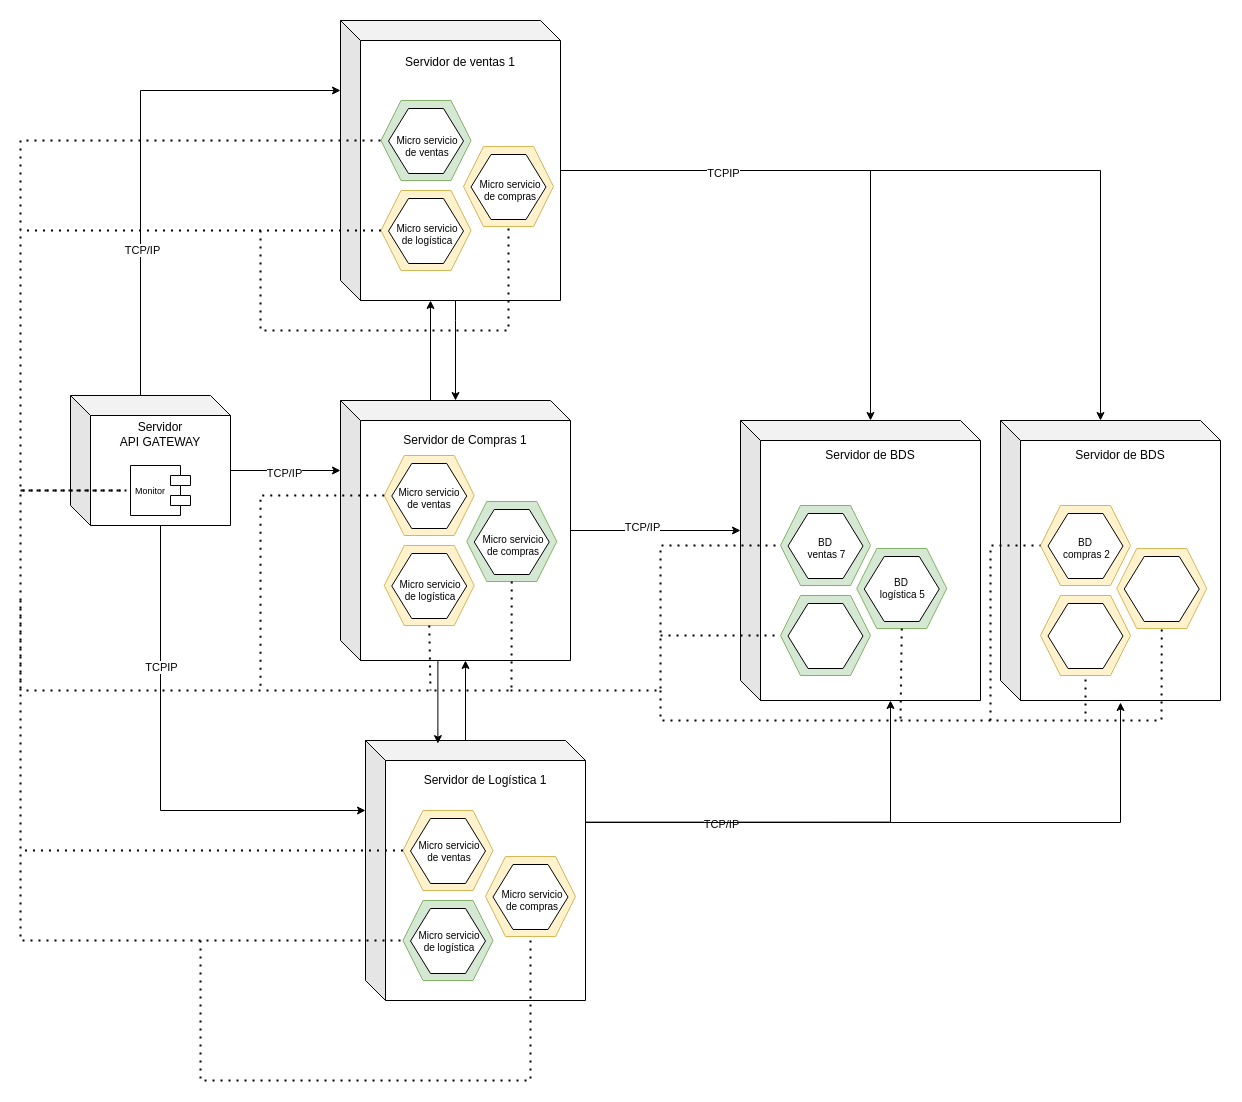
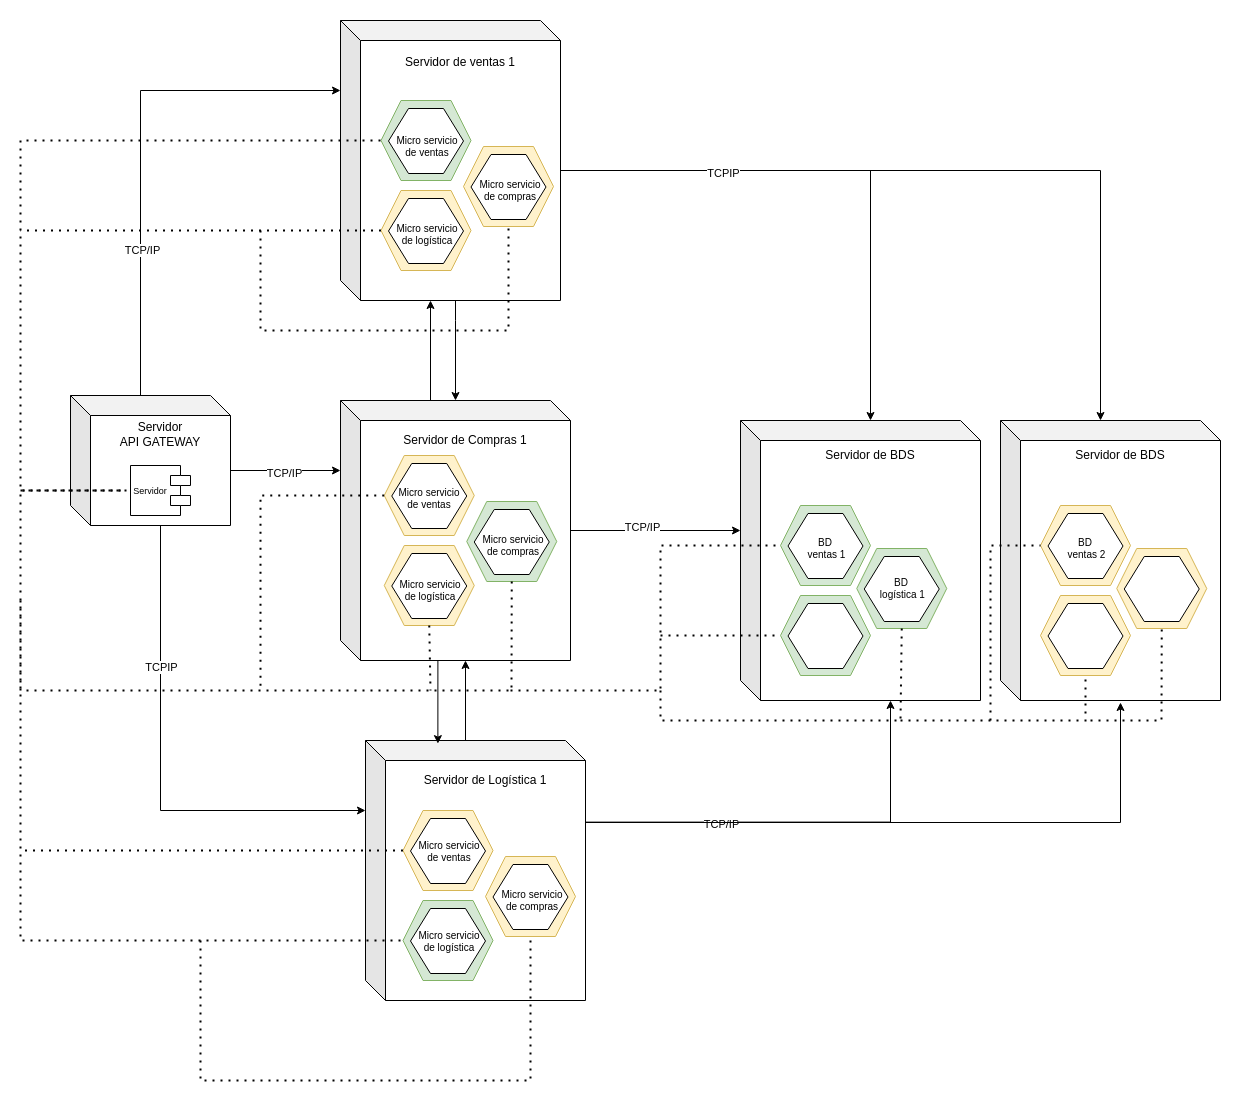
(151, 491) -> (151, 491)
(826, 549) -> (826, 549)
(1086, 549) -> (1086, 549)
(902, 589) -> (902, 589)
